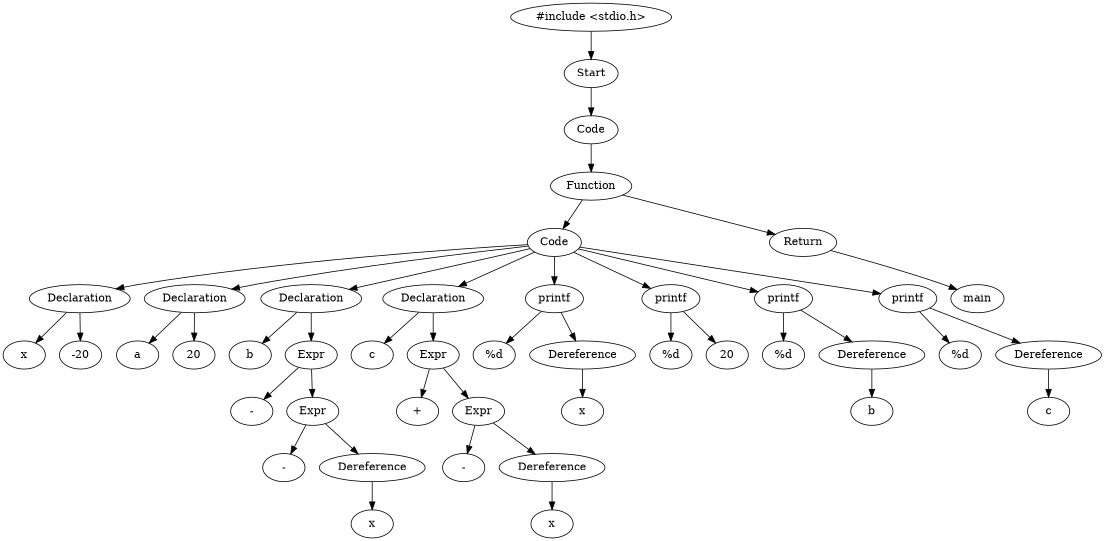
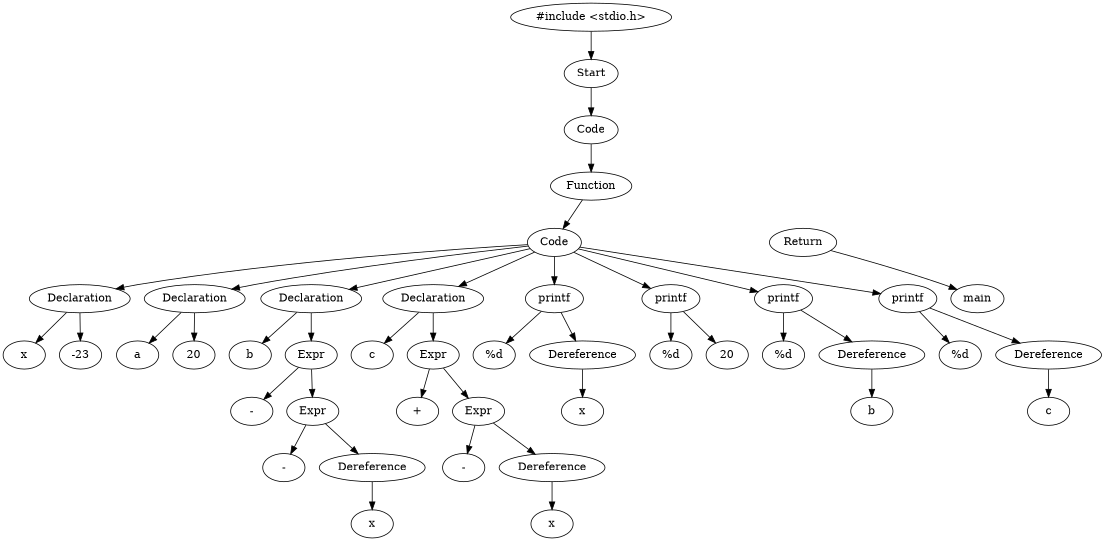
(695, 214) -> none
(81, 355) -> (81, 355)
